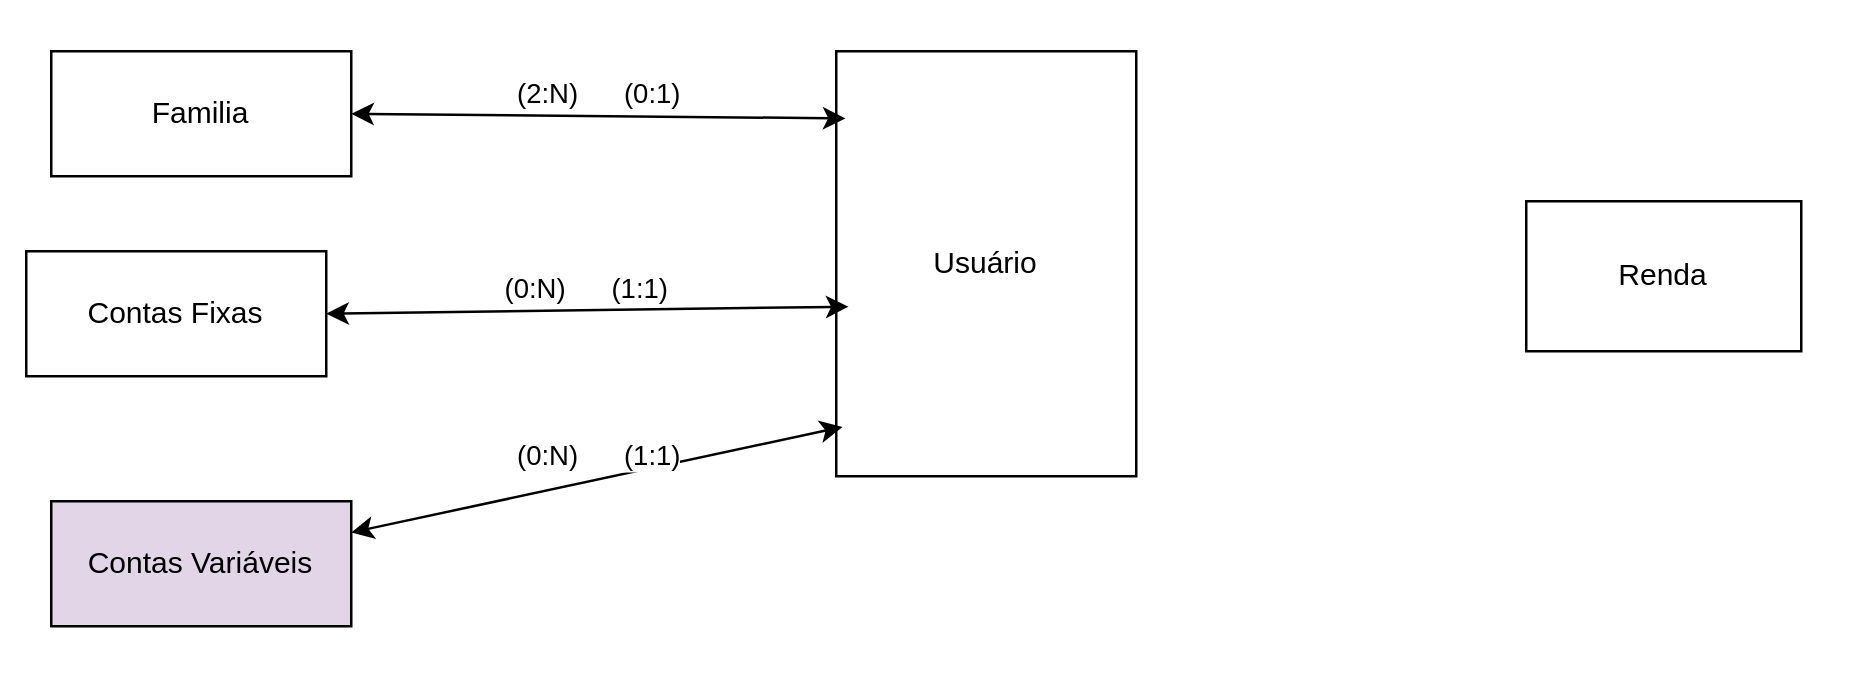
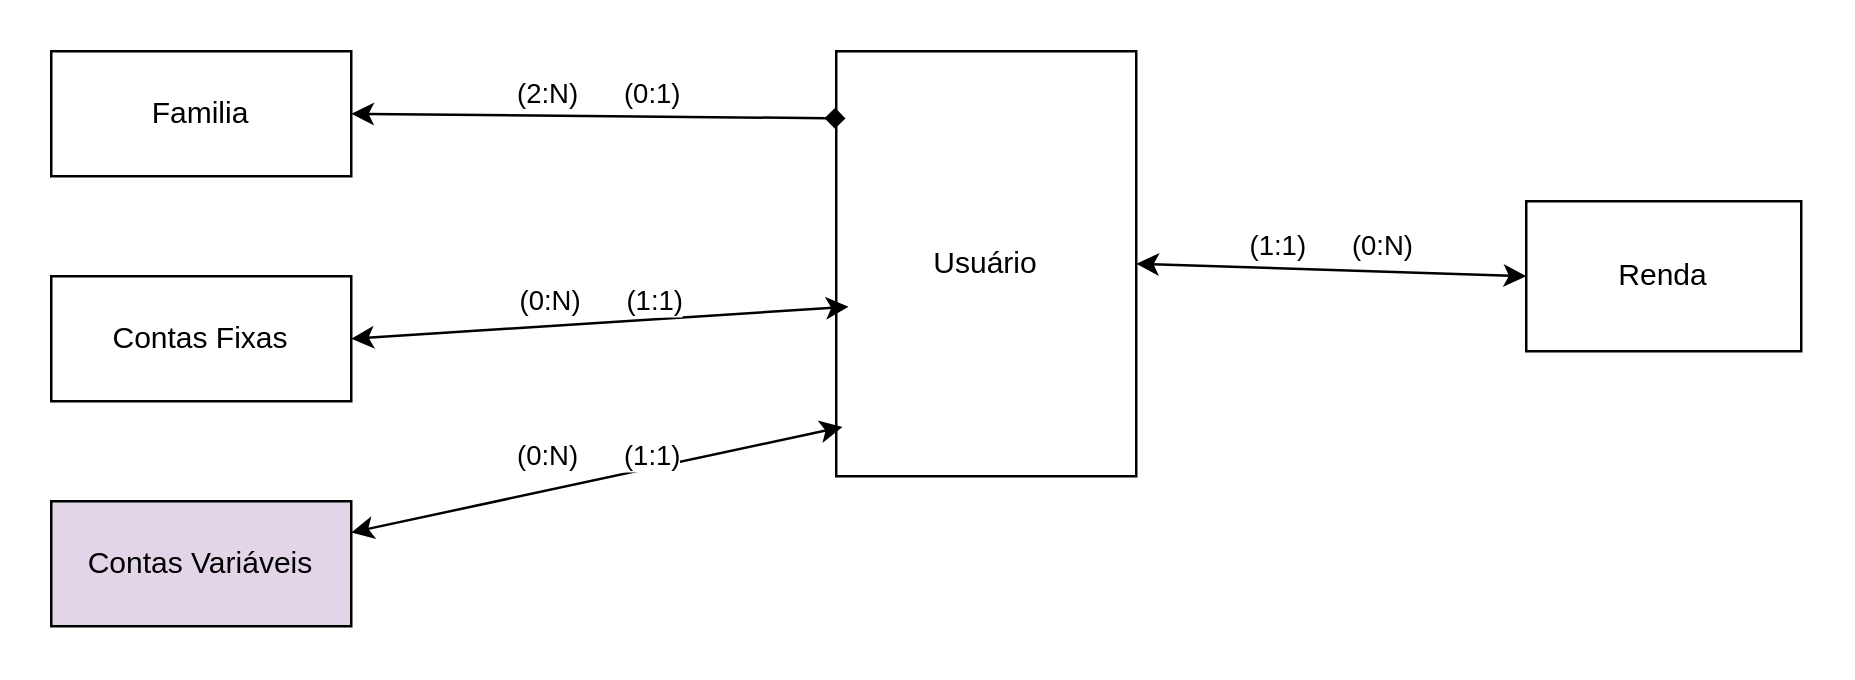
(826, 118) -> (825, 118)
none -> (1331, 270)
(176, 314) -> (201, 339)
